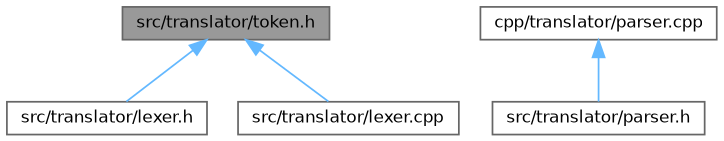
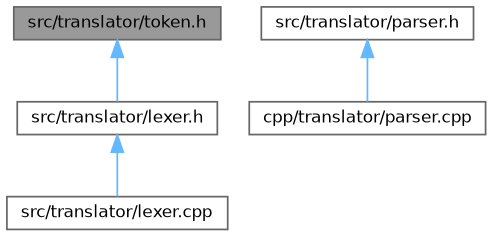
(294, 76) -> (117, 174)
(599, 80) -> (367, 80)
